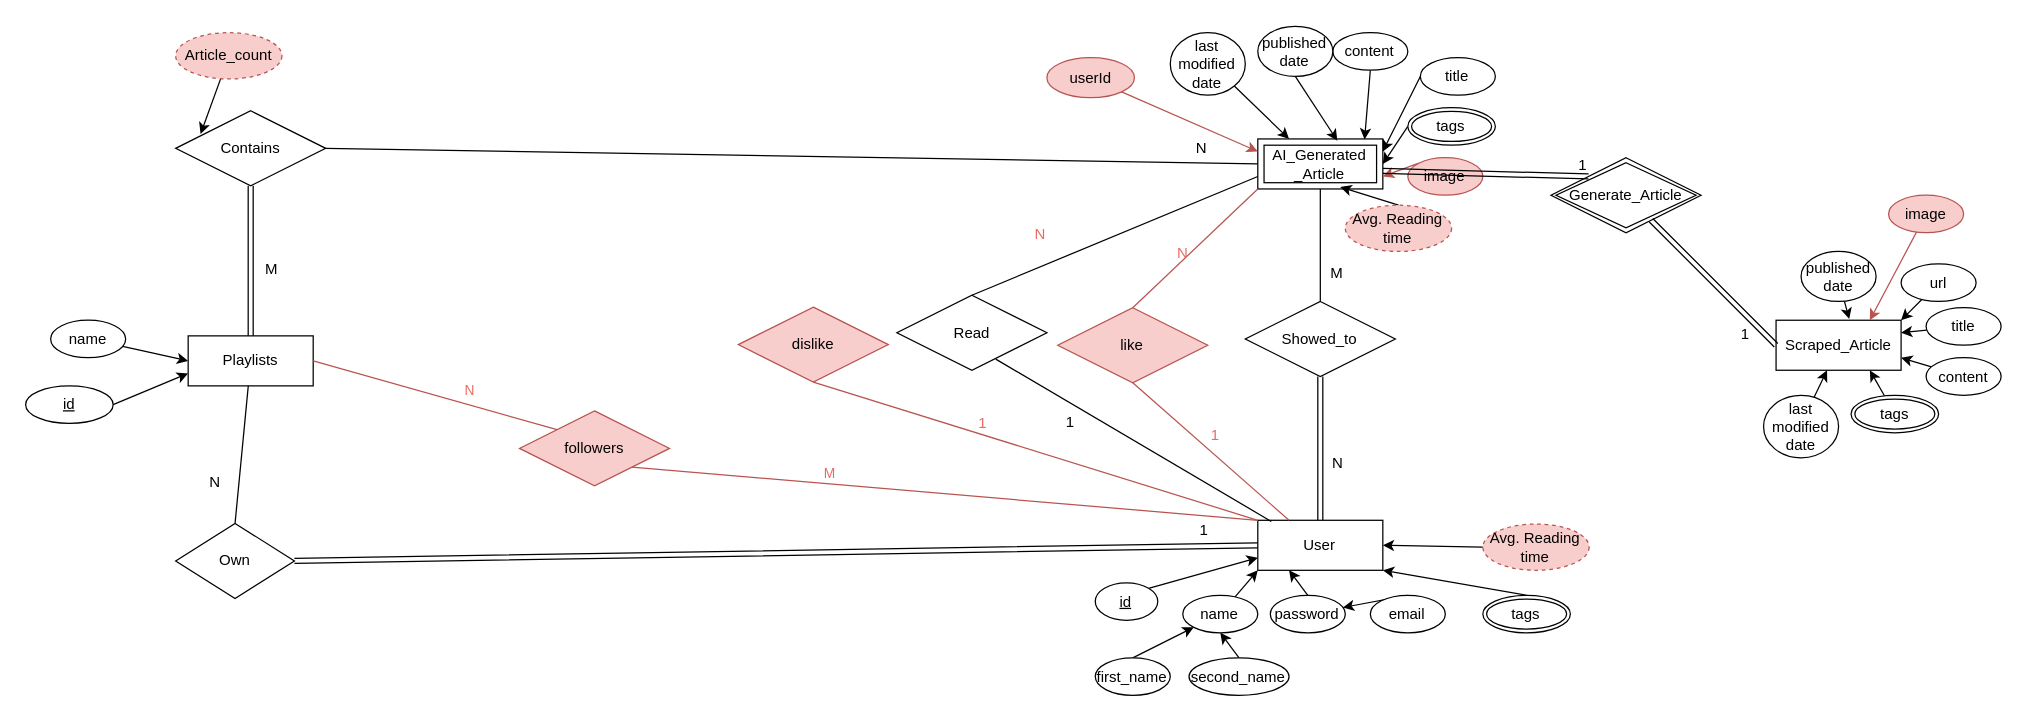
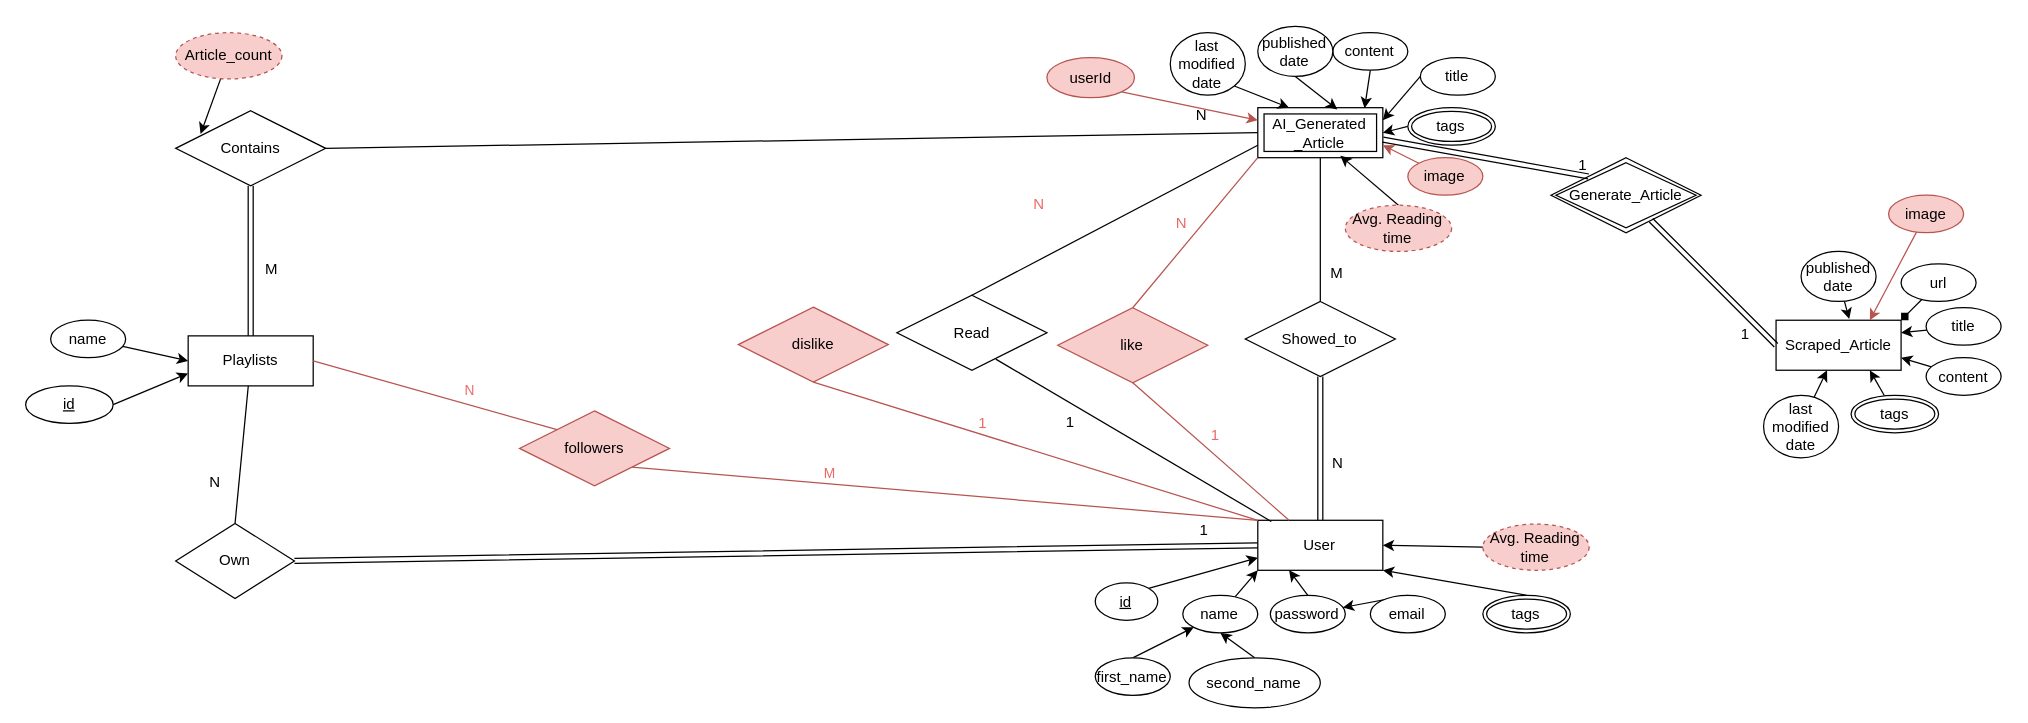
(1320, 164) -> (1320, 133)
(1907, 314) -> (1907, 313)
(1239, 676) -> (1254, 683)
